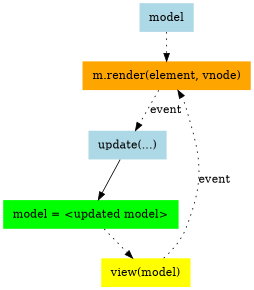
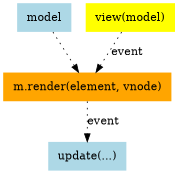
(91, 214) -> none
